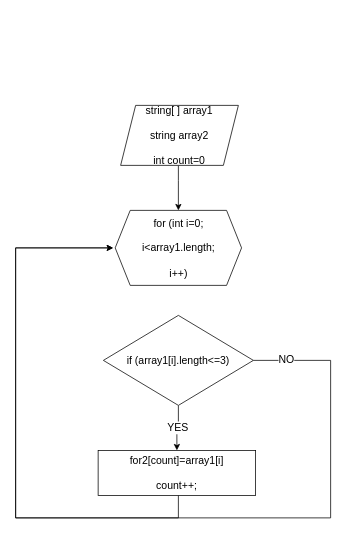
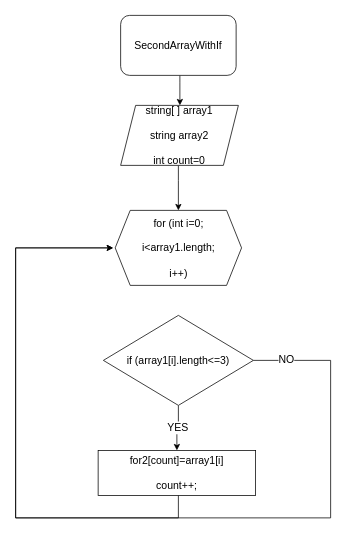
none -> (178, 45)
none -> (180, 99)
